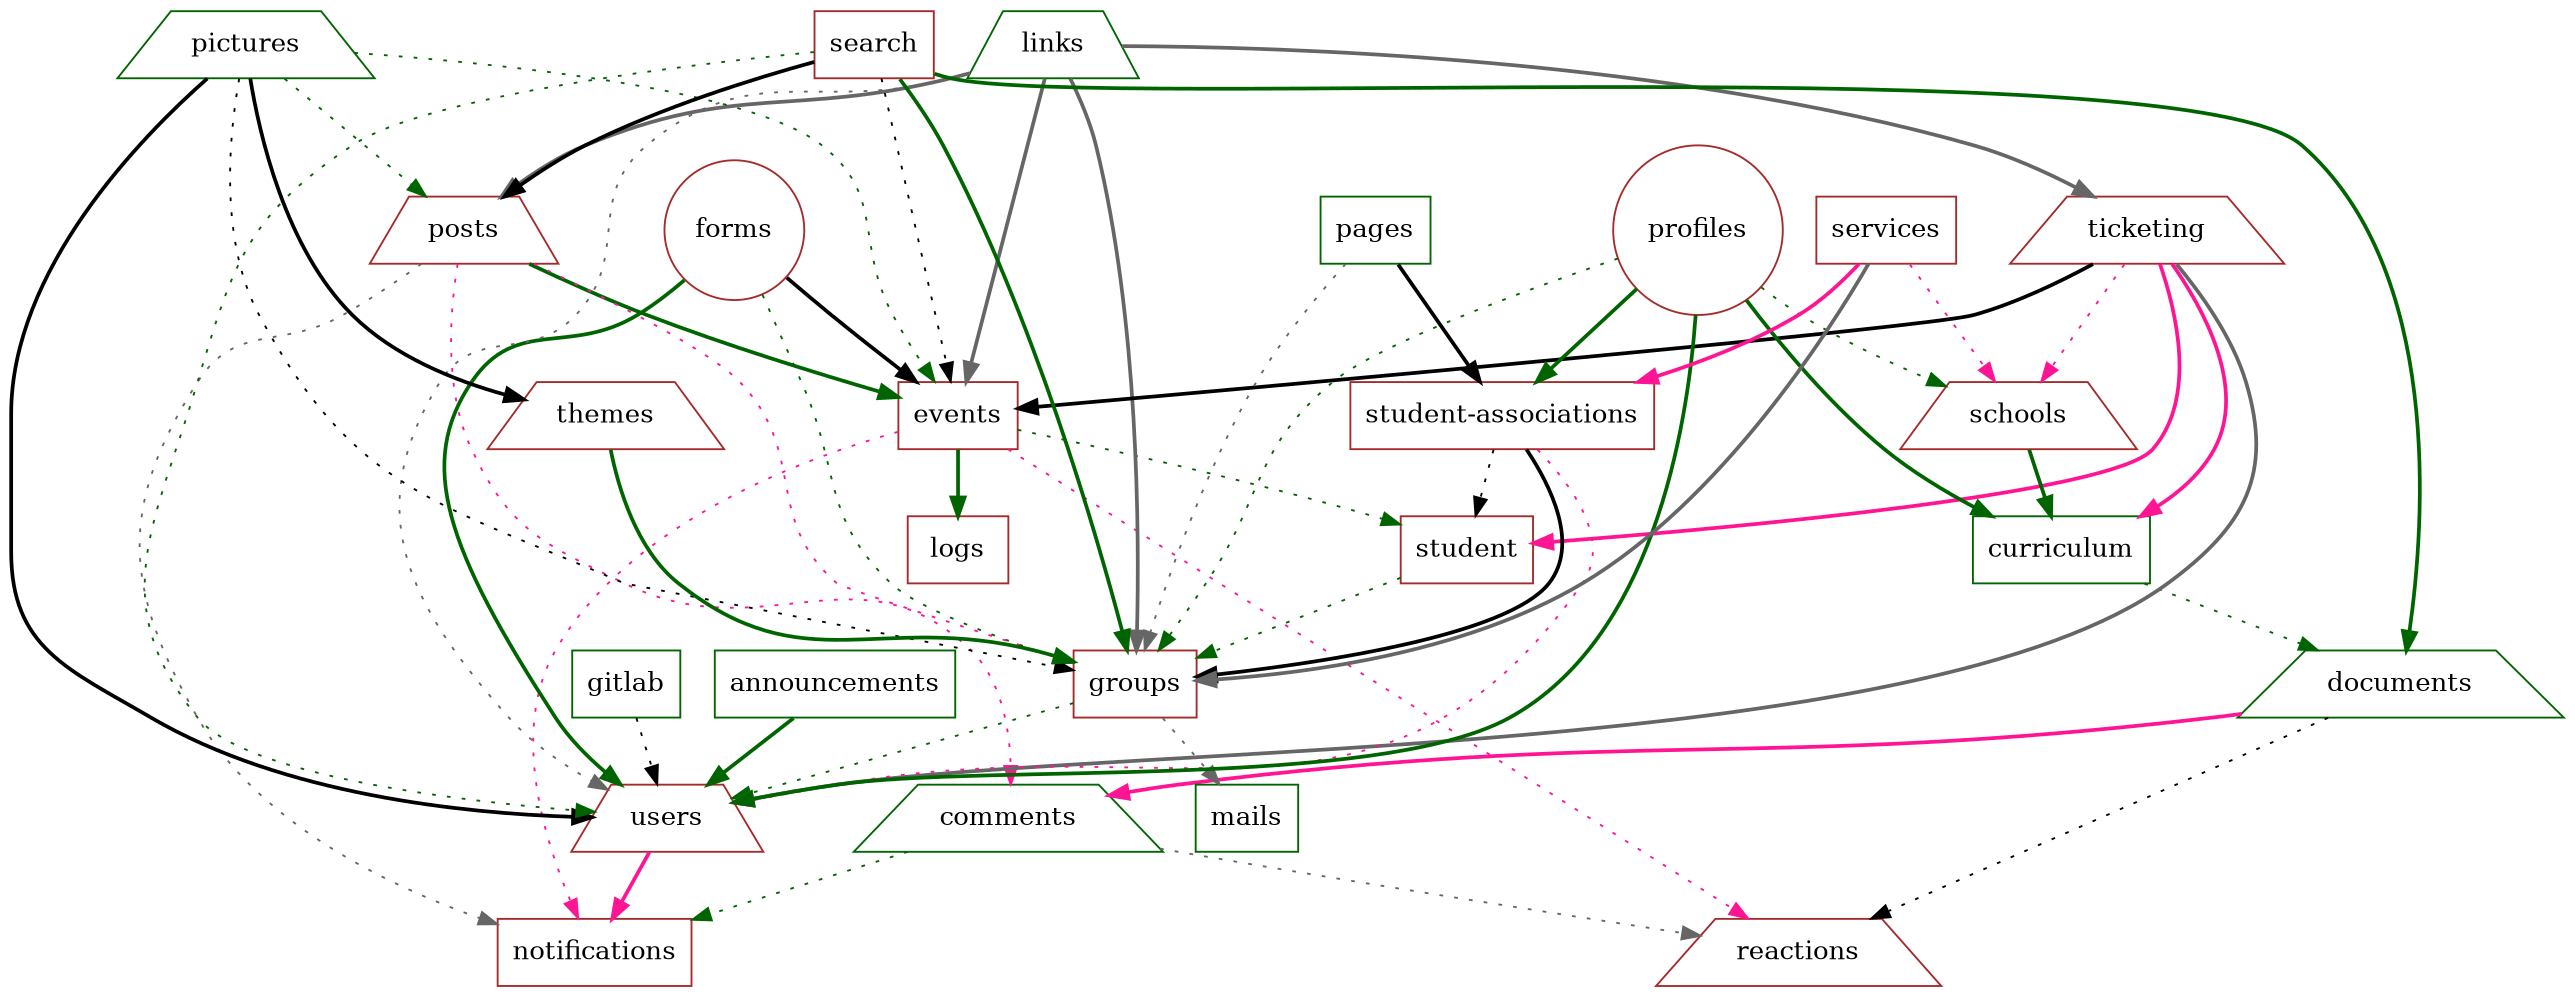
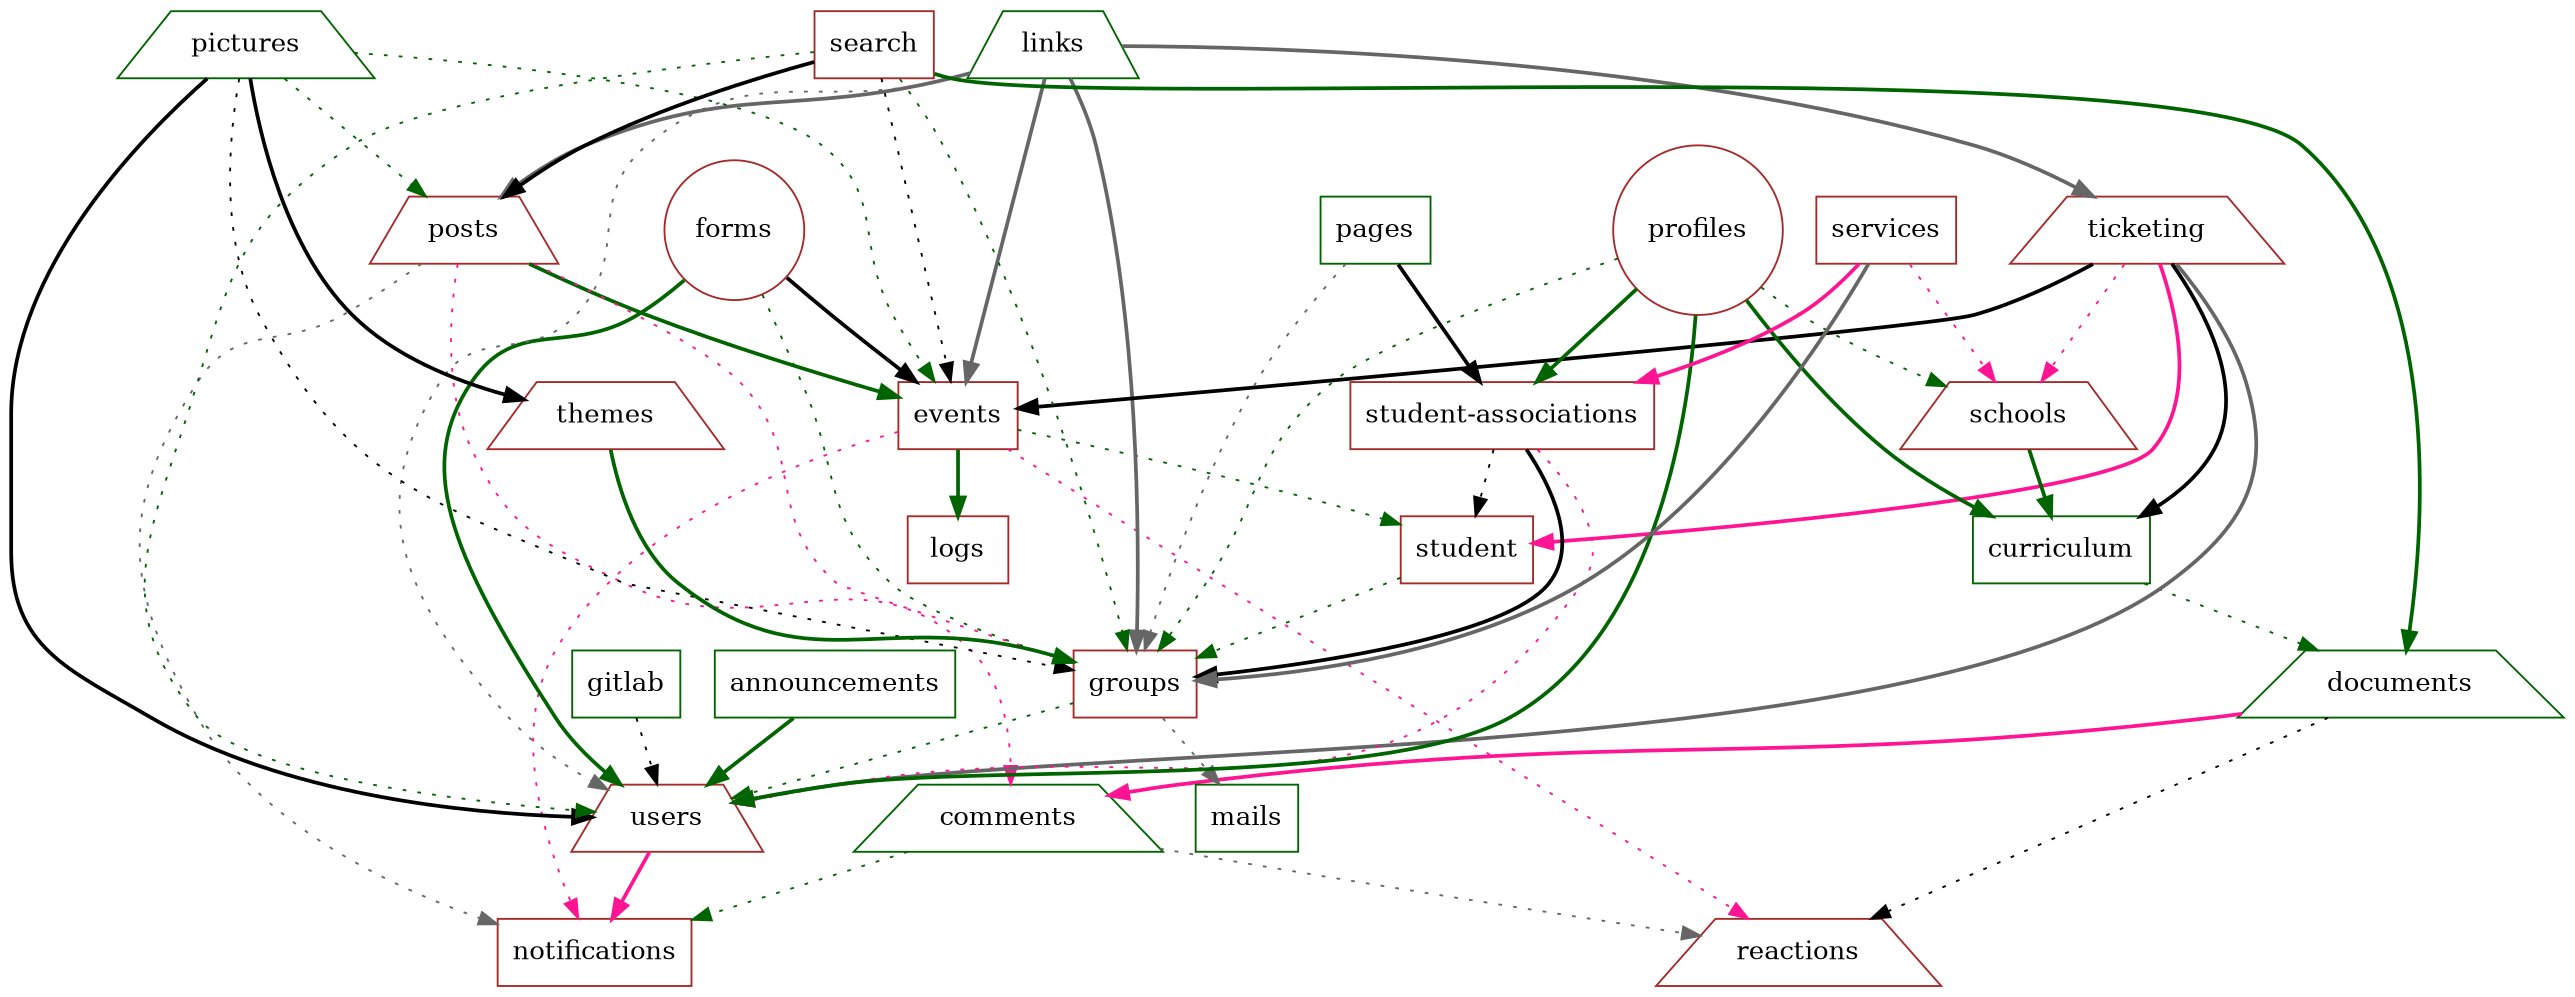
(1032, 346) -> (1032, 346)
(2225, 392) -> (2225, 392)
